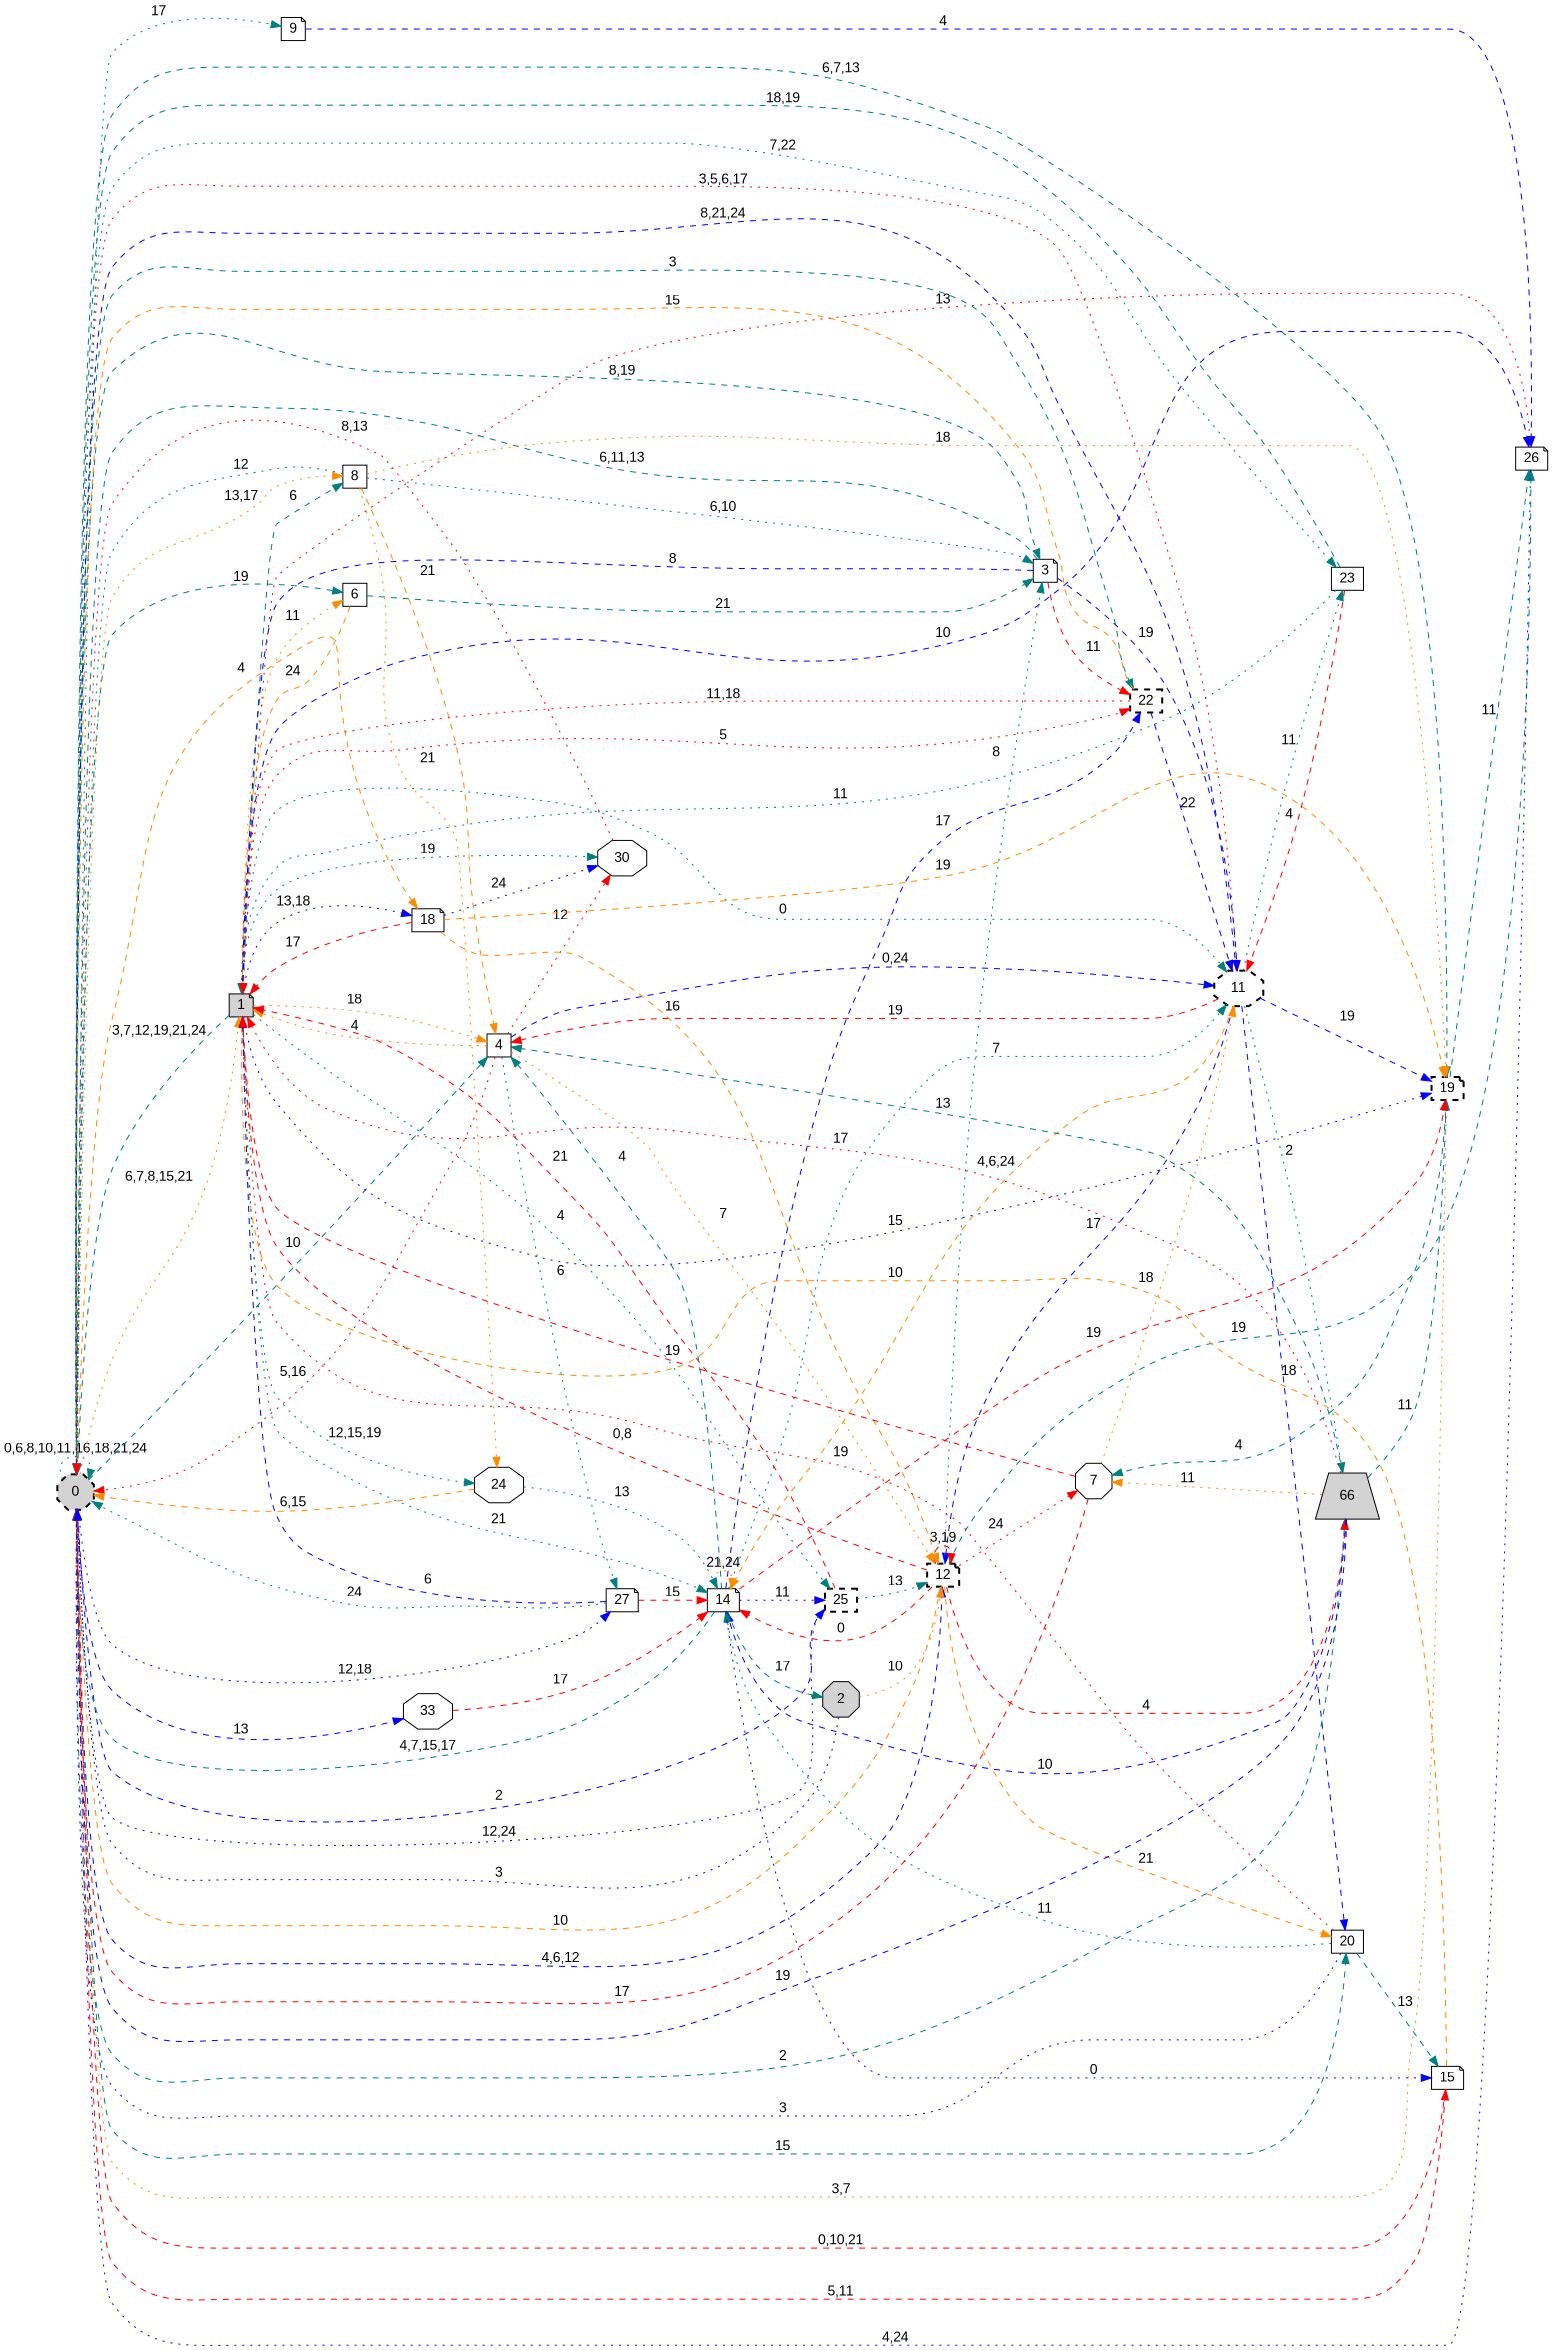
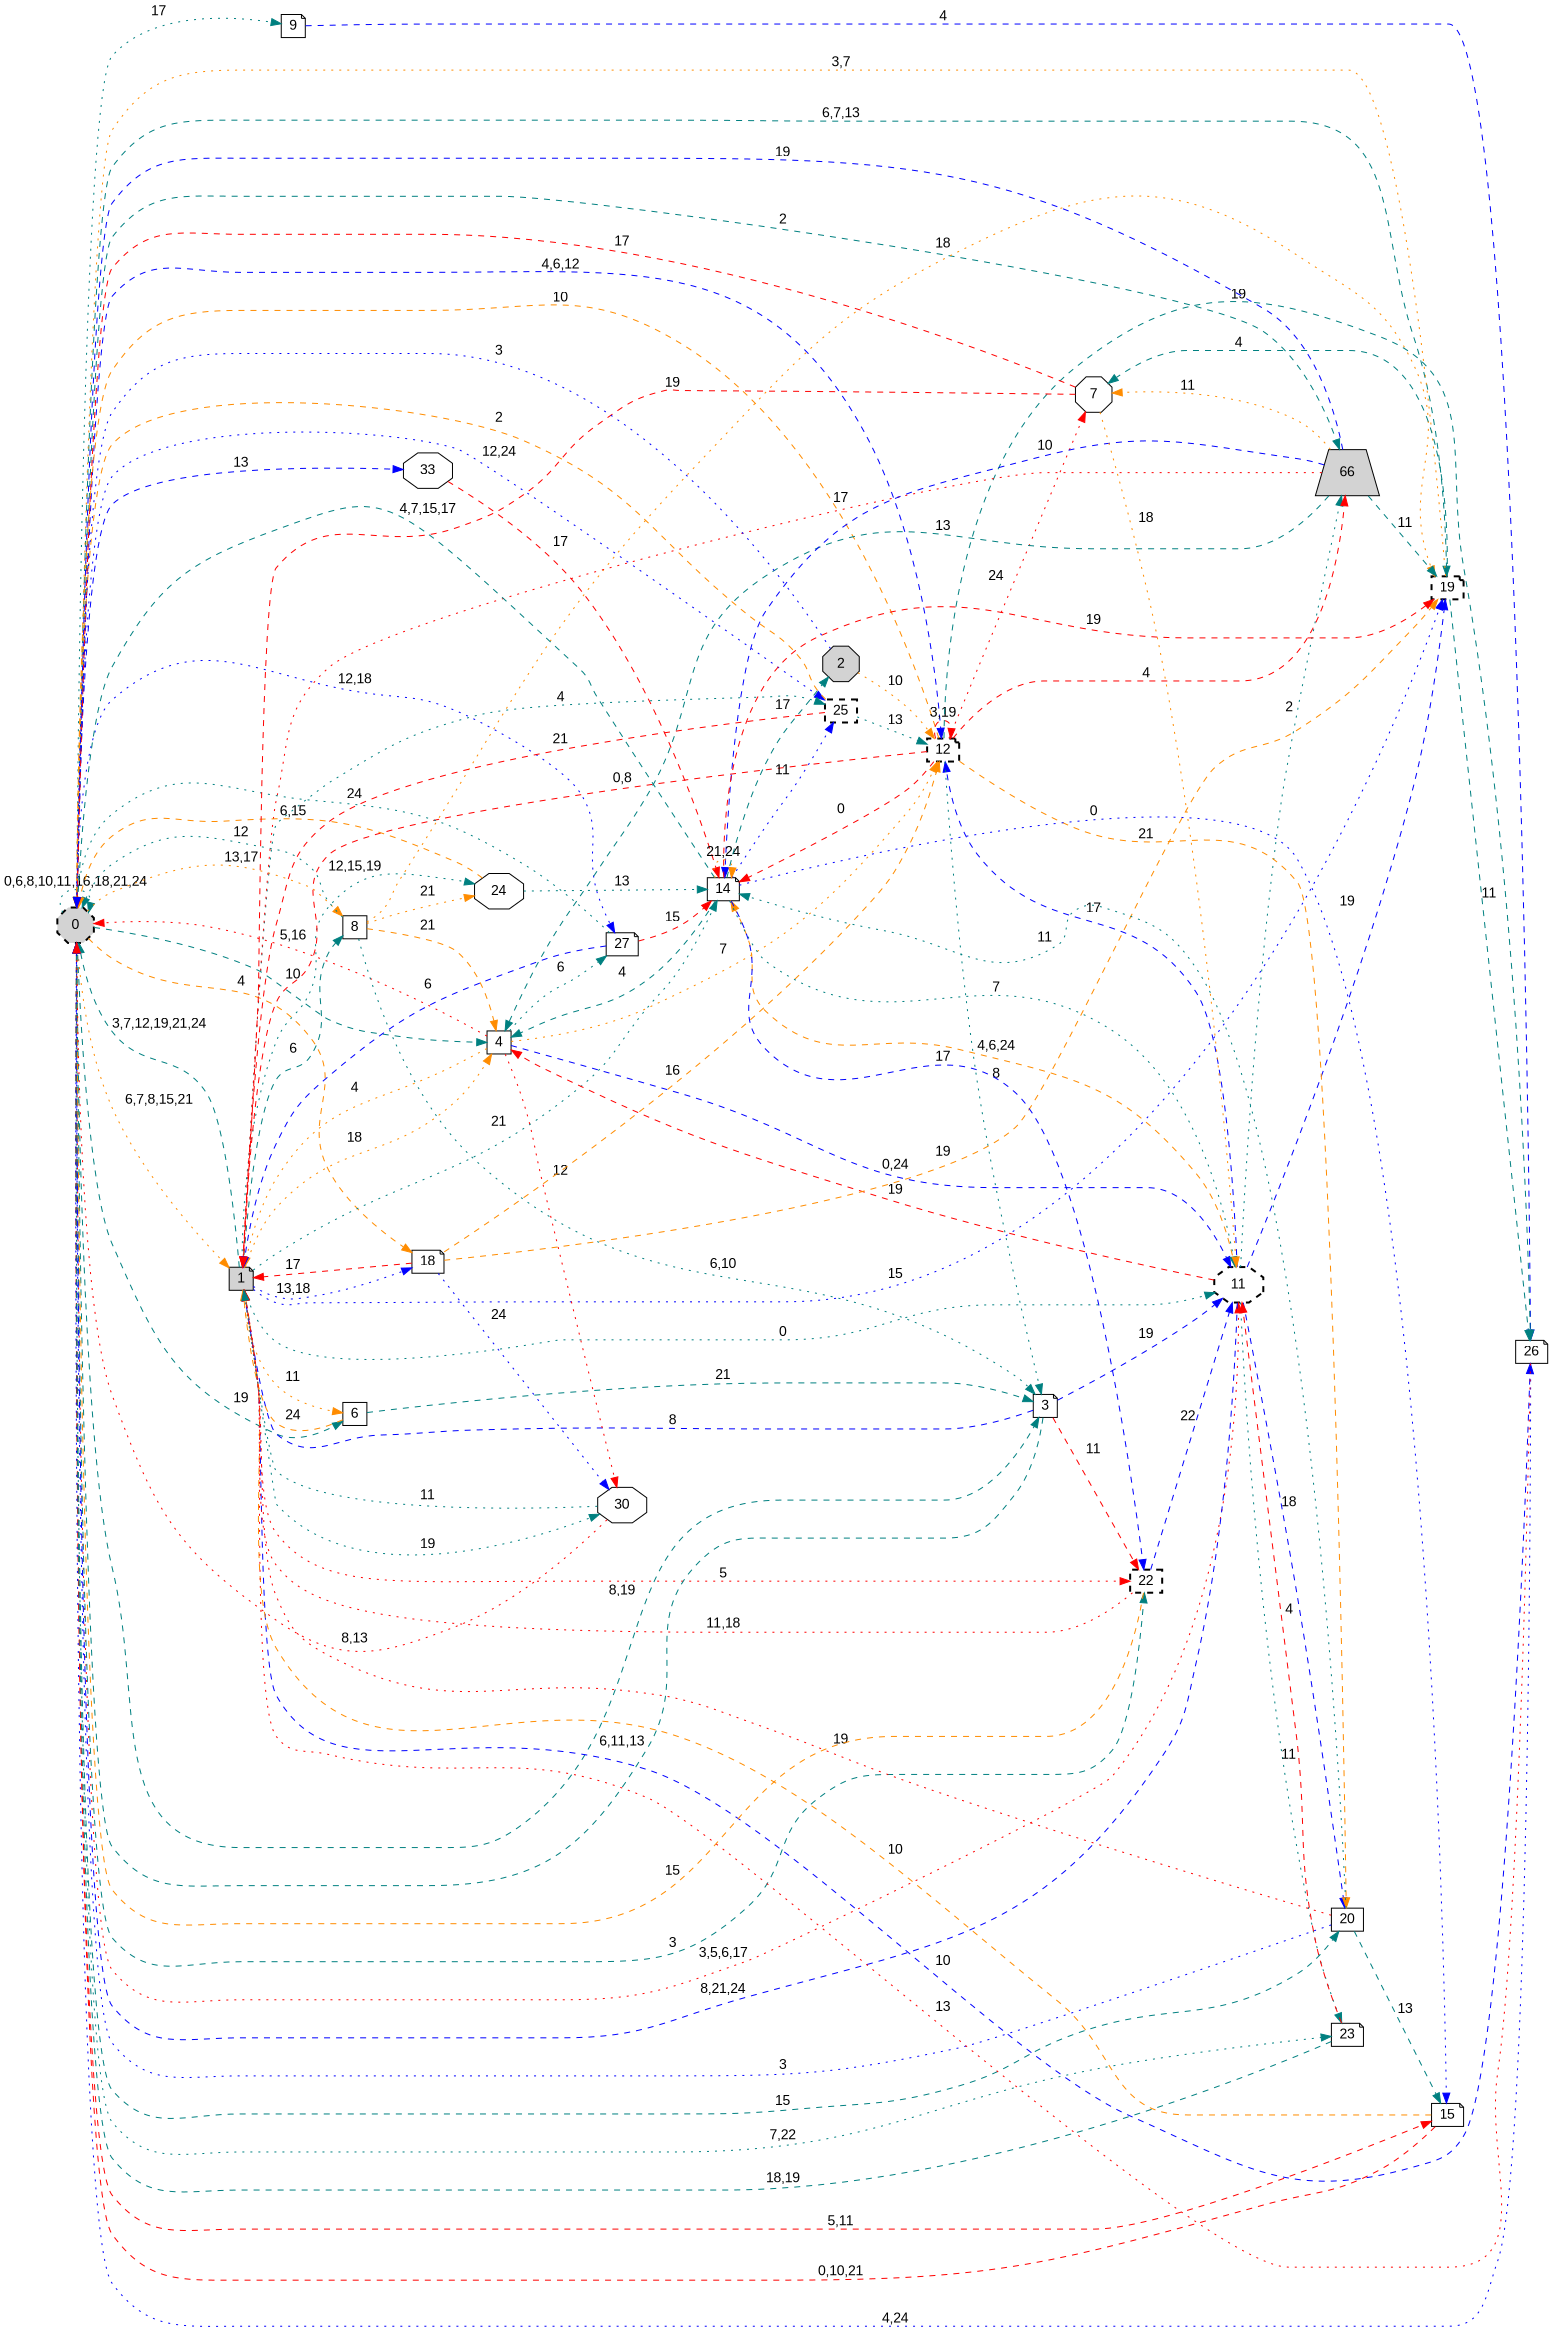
(1347, 579) -> (1347, 2035)
(769, 807) -> (348, 1497)
(383, 1819) -> (289, 403)
